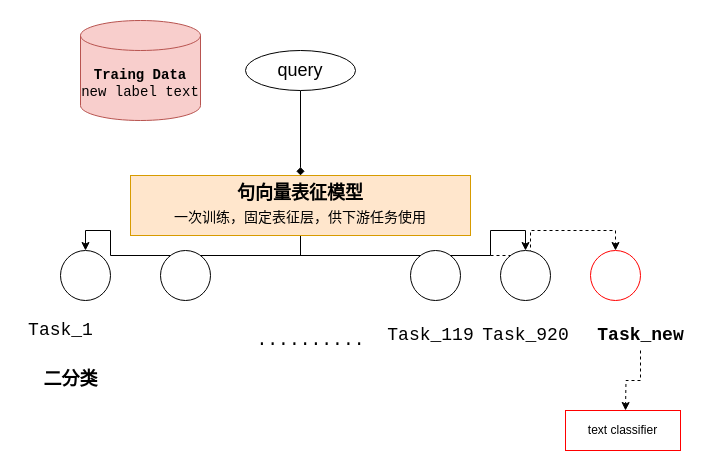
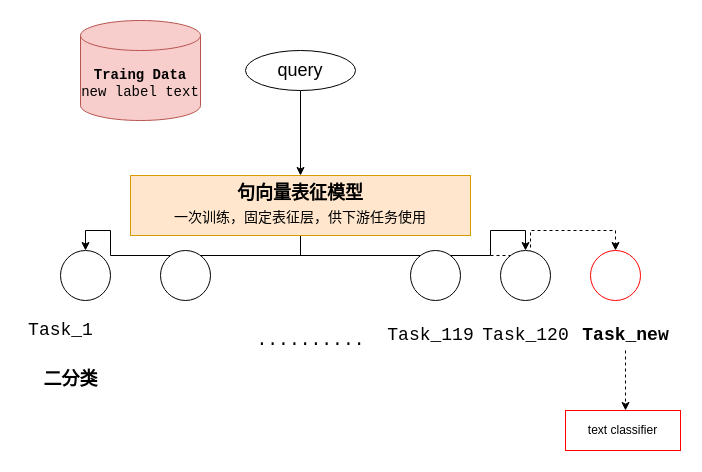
(301, 167) -> (301, 167)
(526, 336) -> (526, 336)
(641, 336) -> (626, 336)
